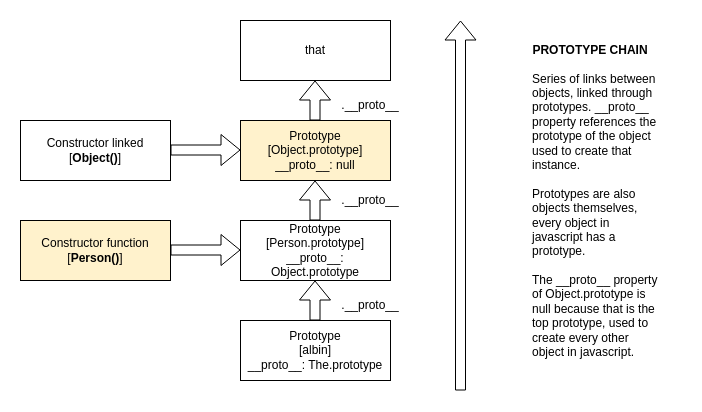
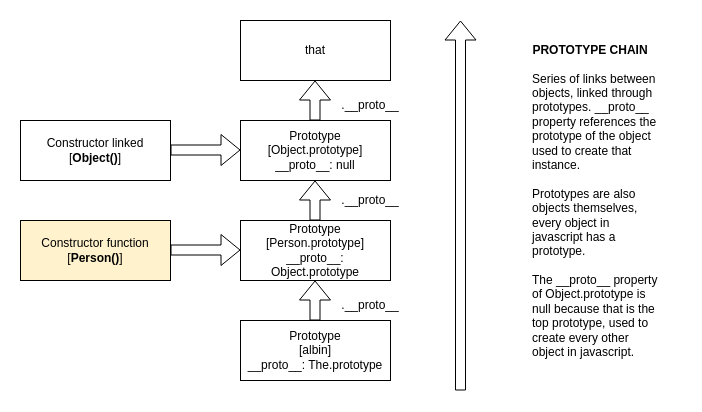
(316, 151) -> (316, 151)
